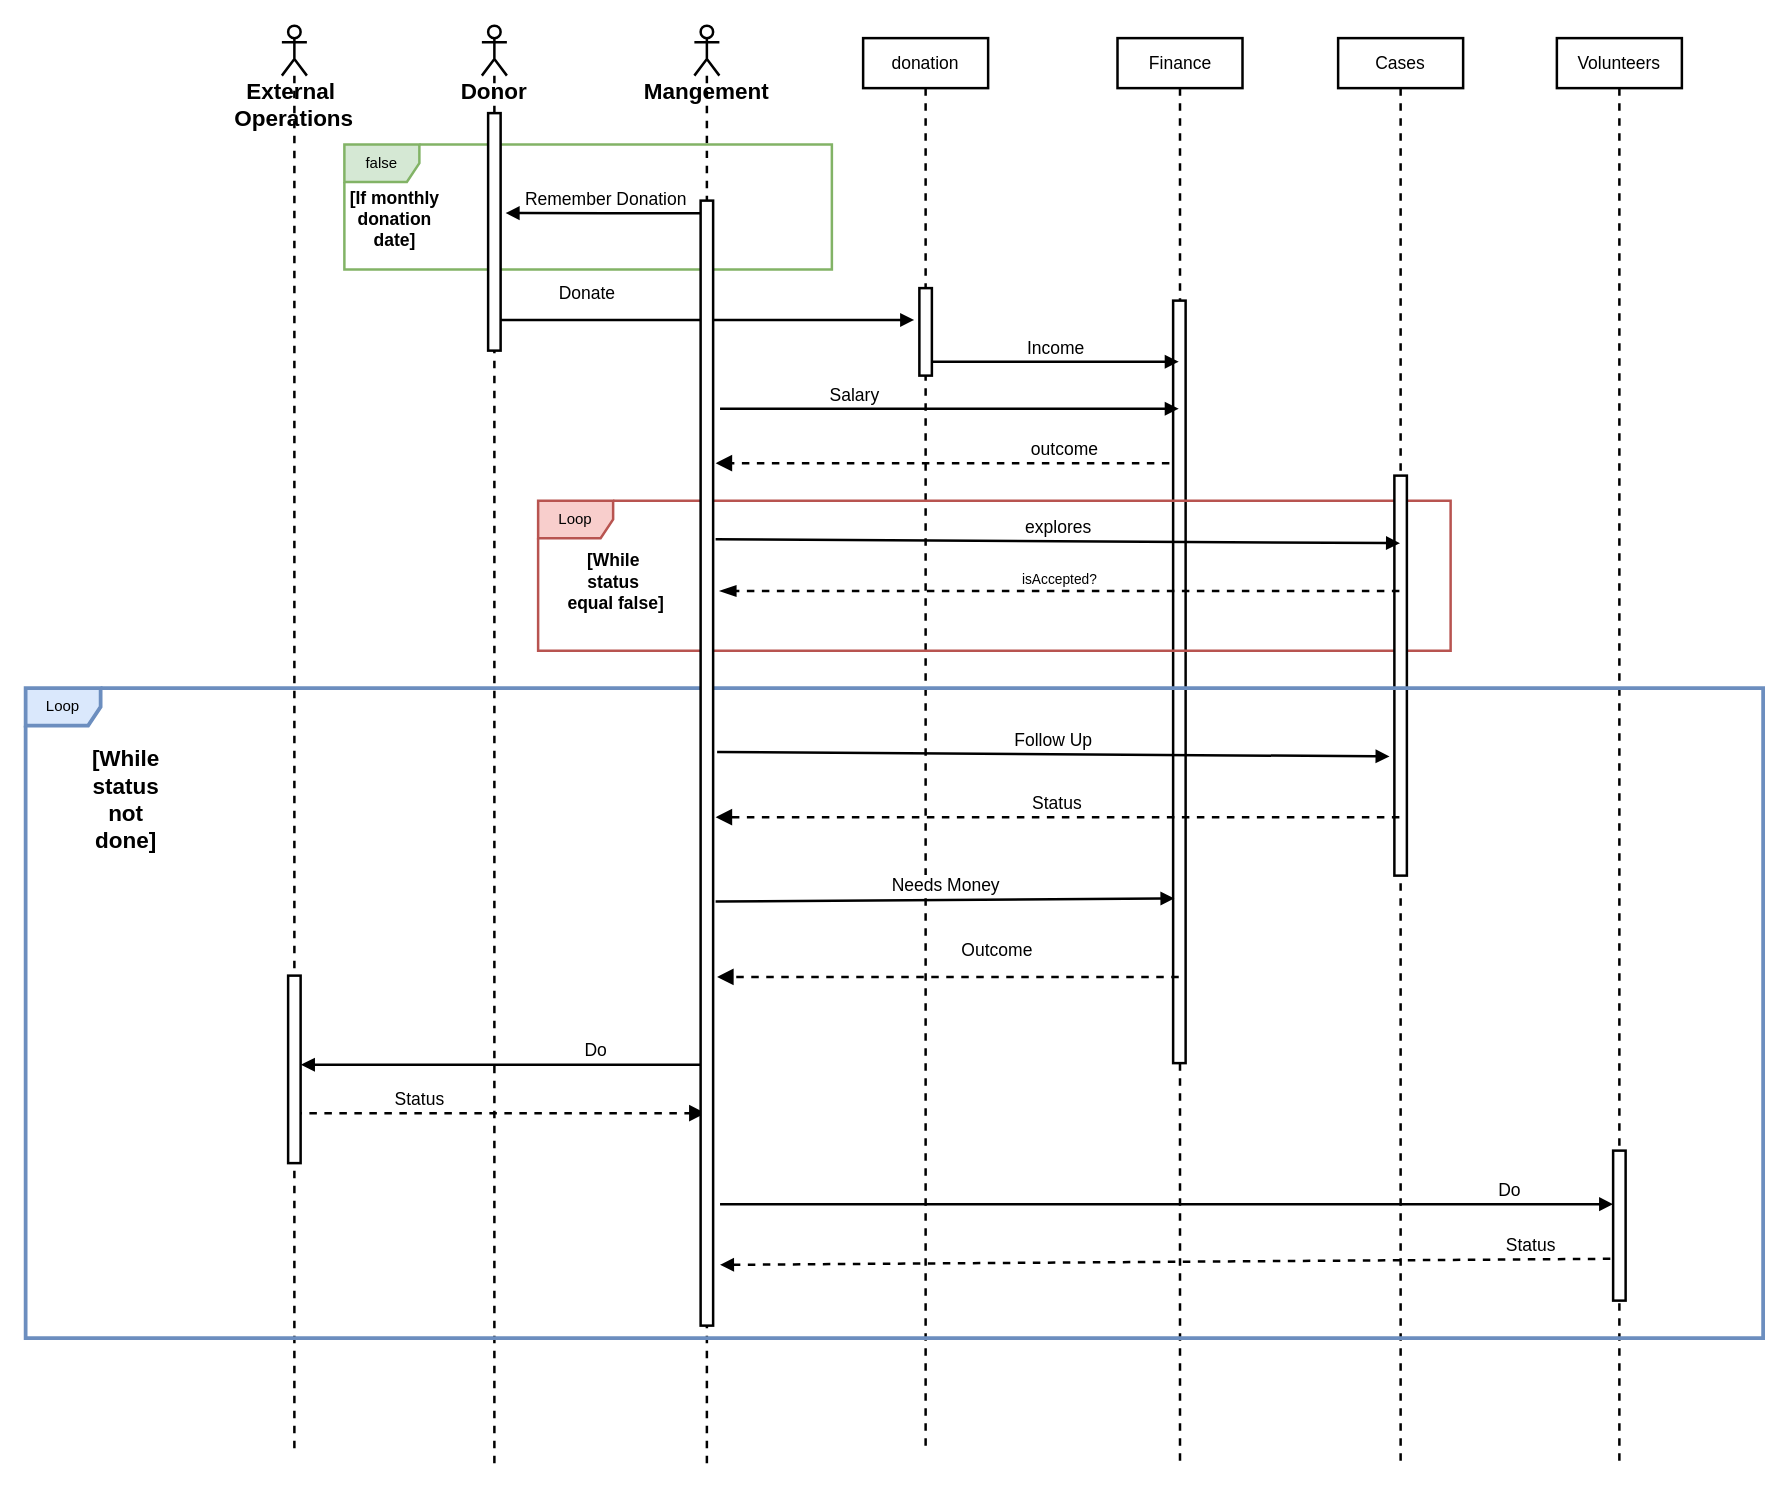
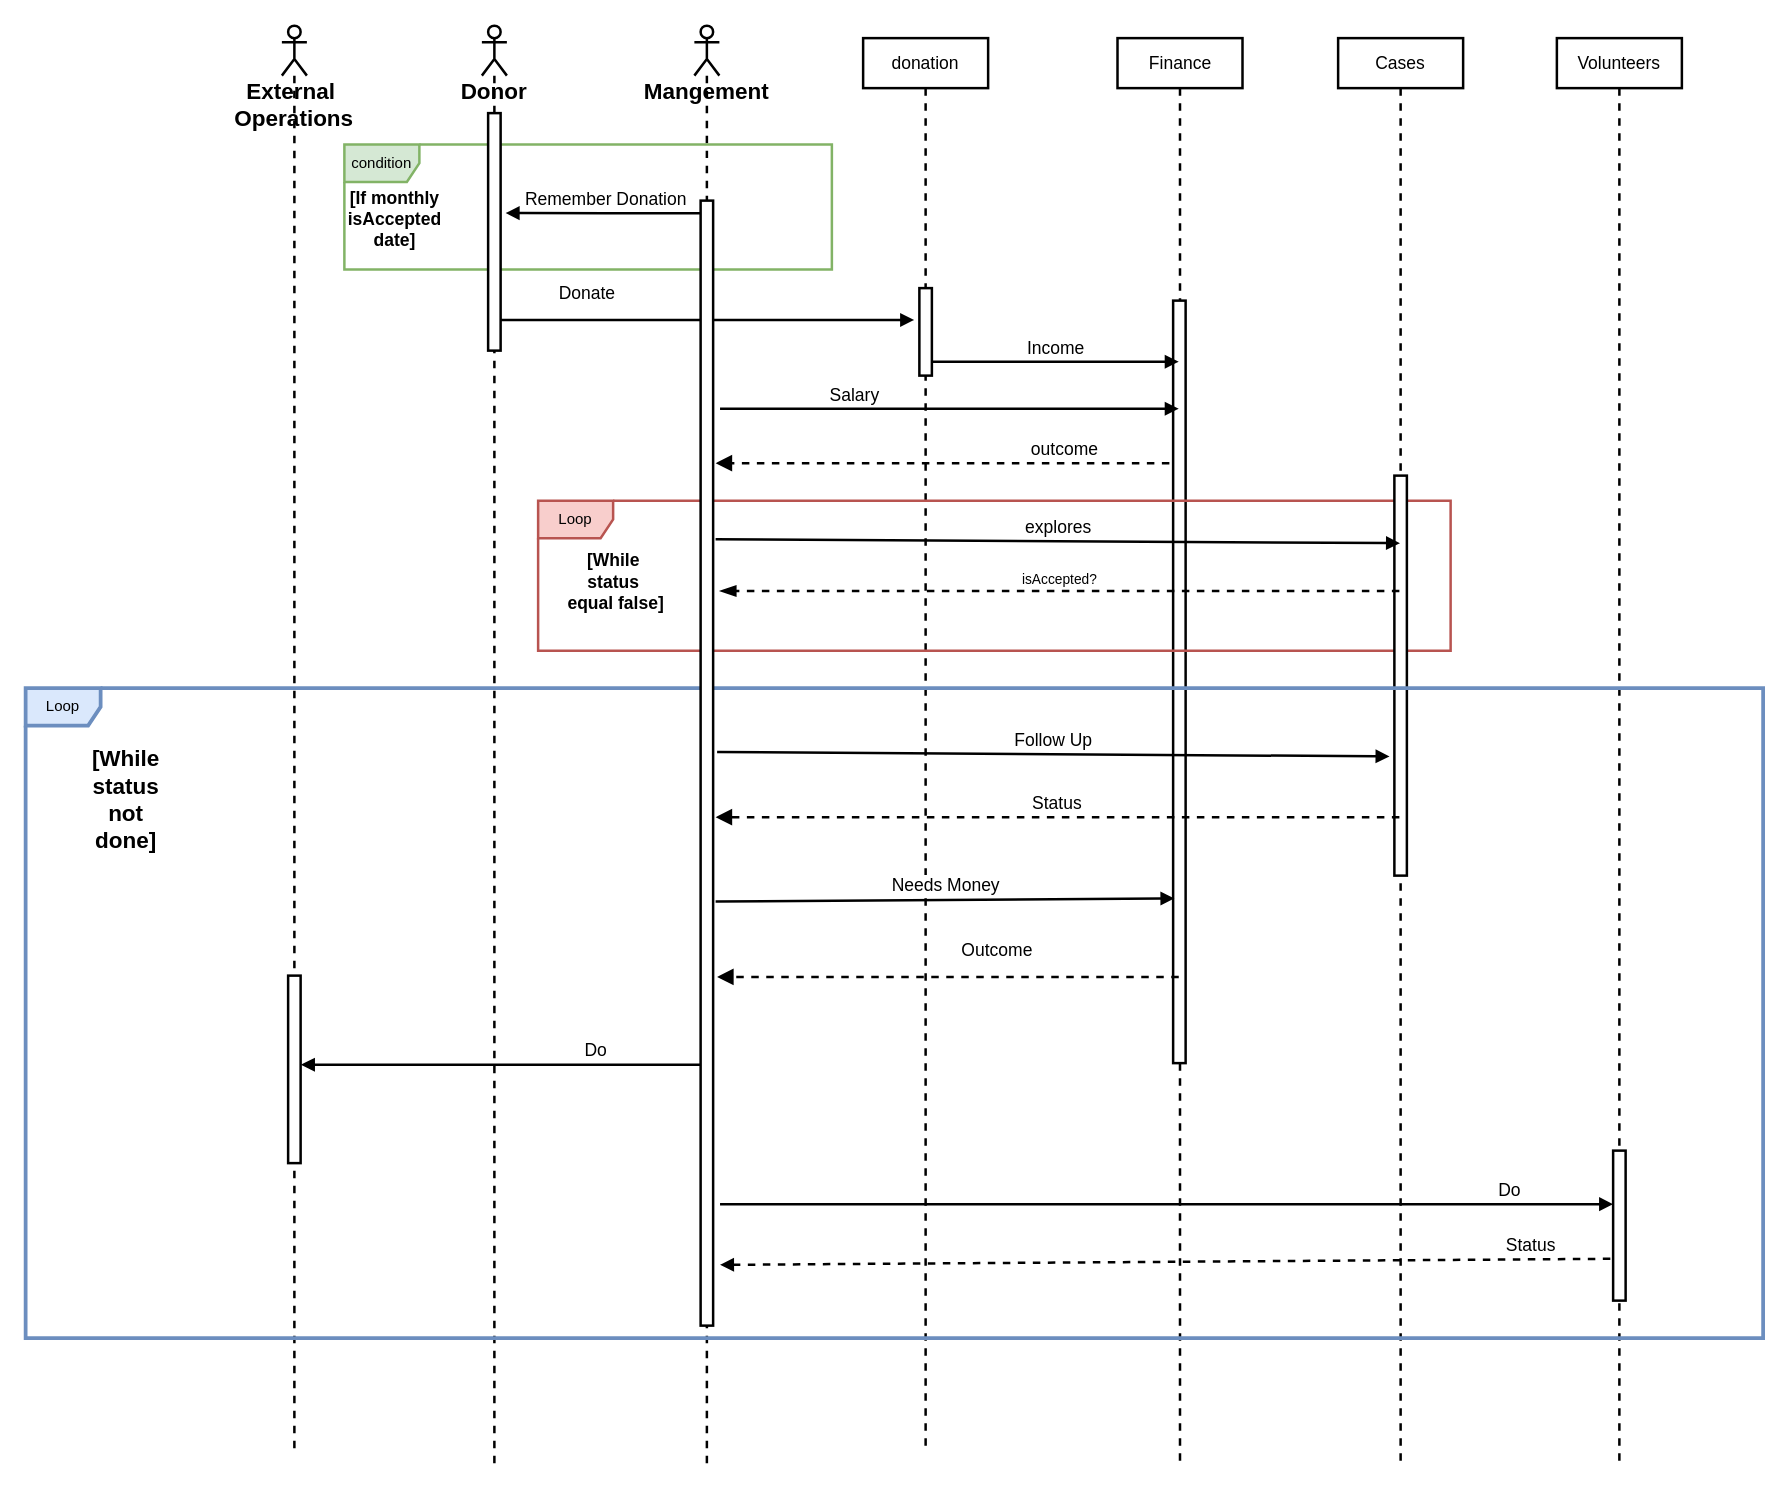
(382, 163) -> (382, 163)
(395, 219) -> (395, 219)
(498, 1113) -> none
